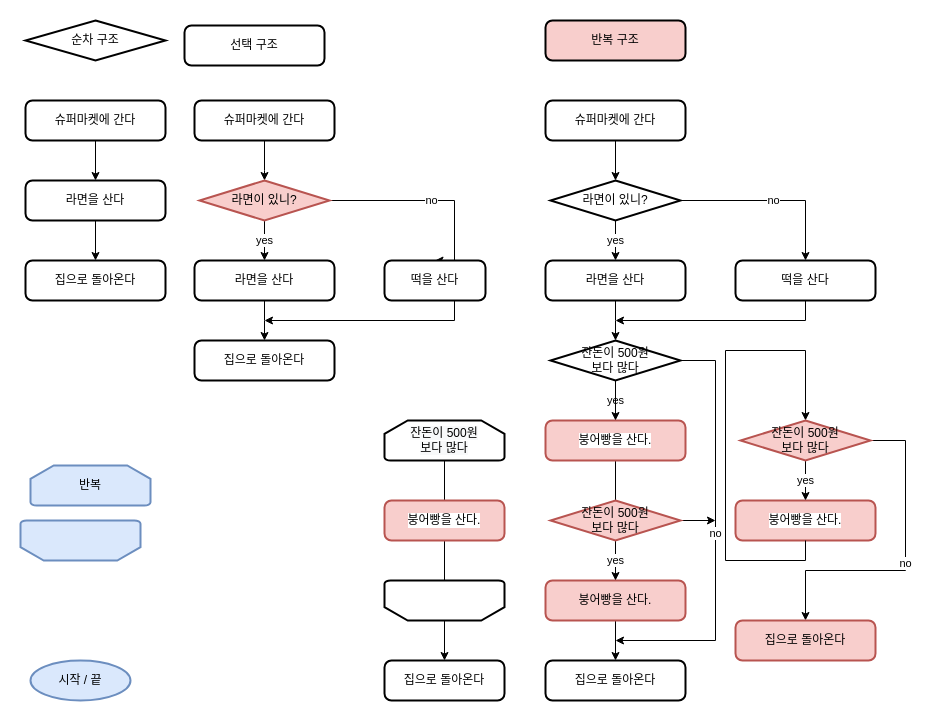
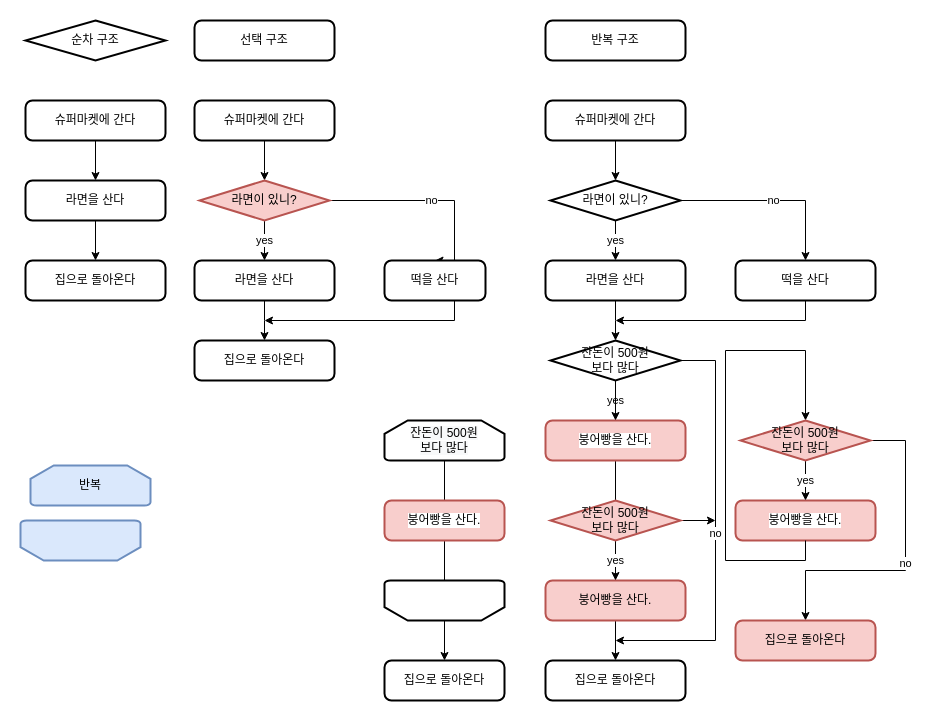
(616, 41) -> (616, 41)
(255, 46) -> (265, 41)
(81, 681) -> none
